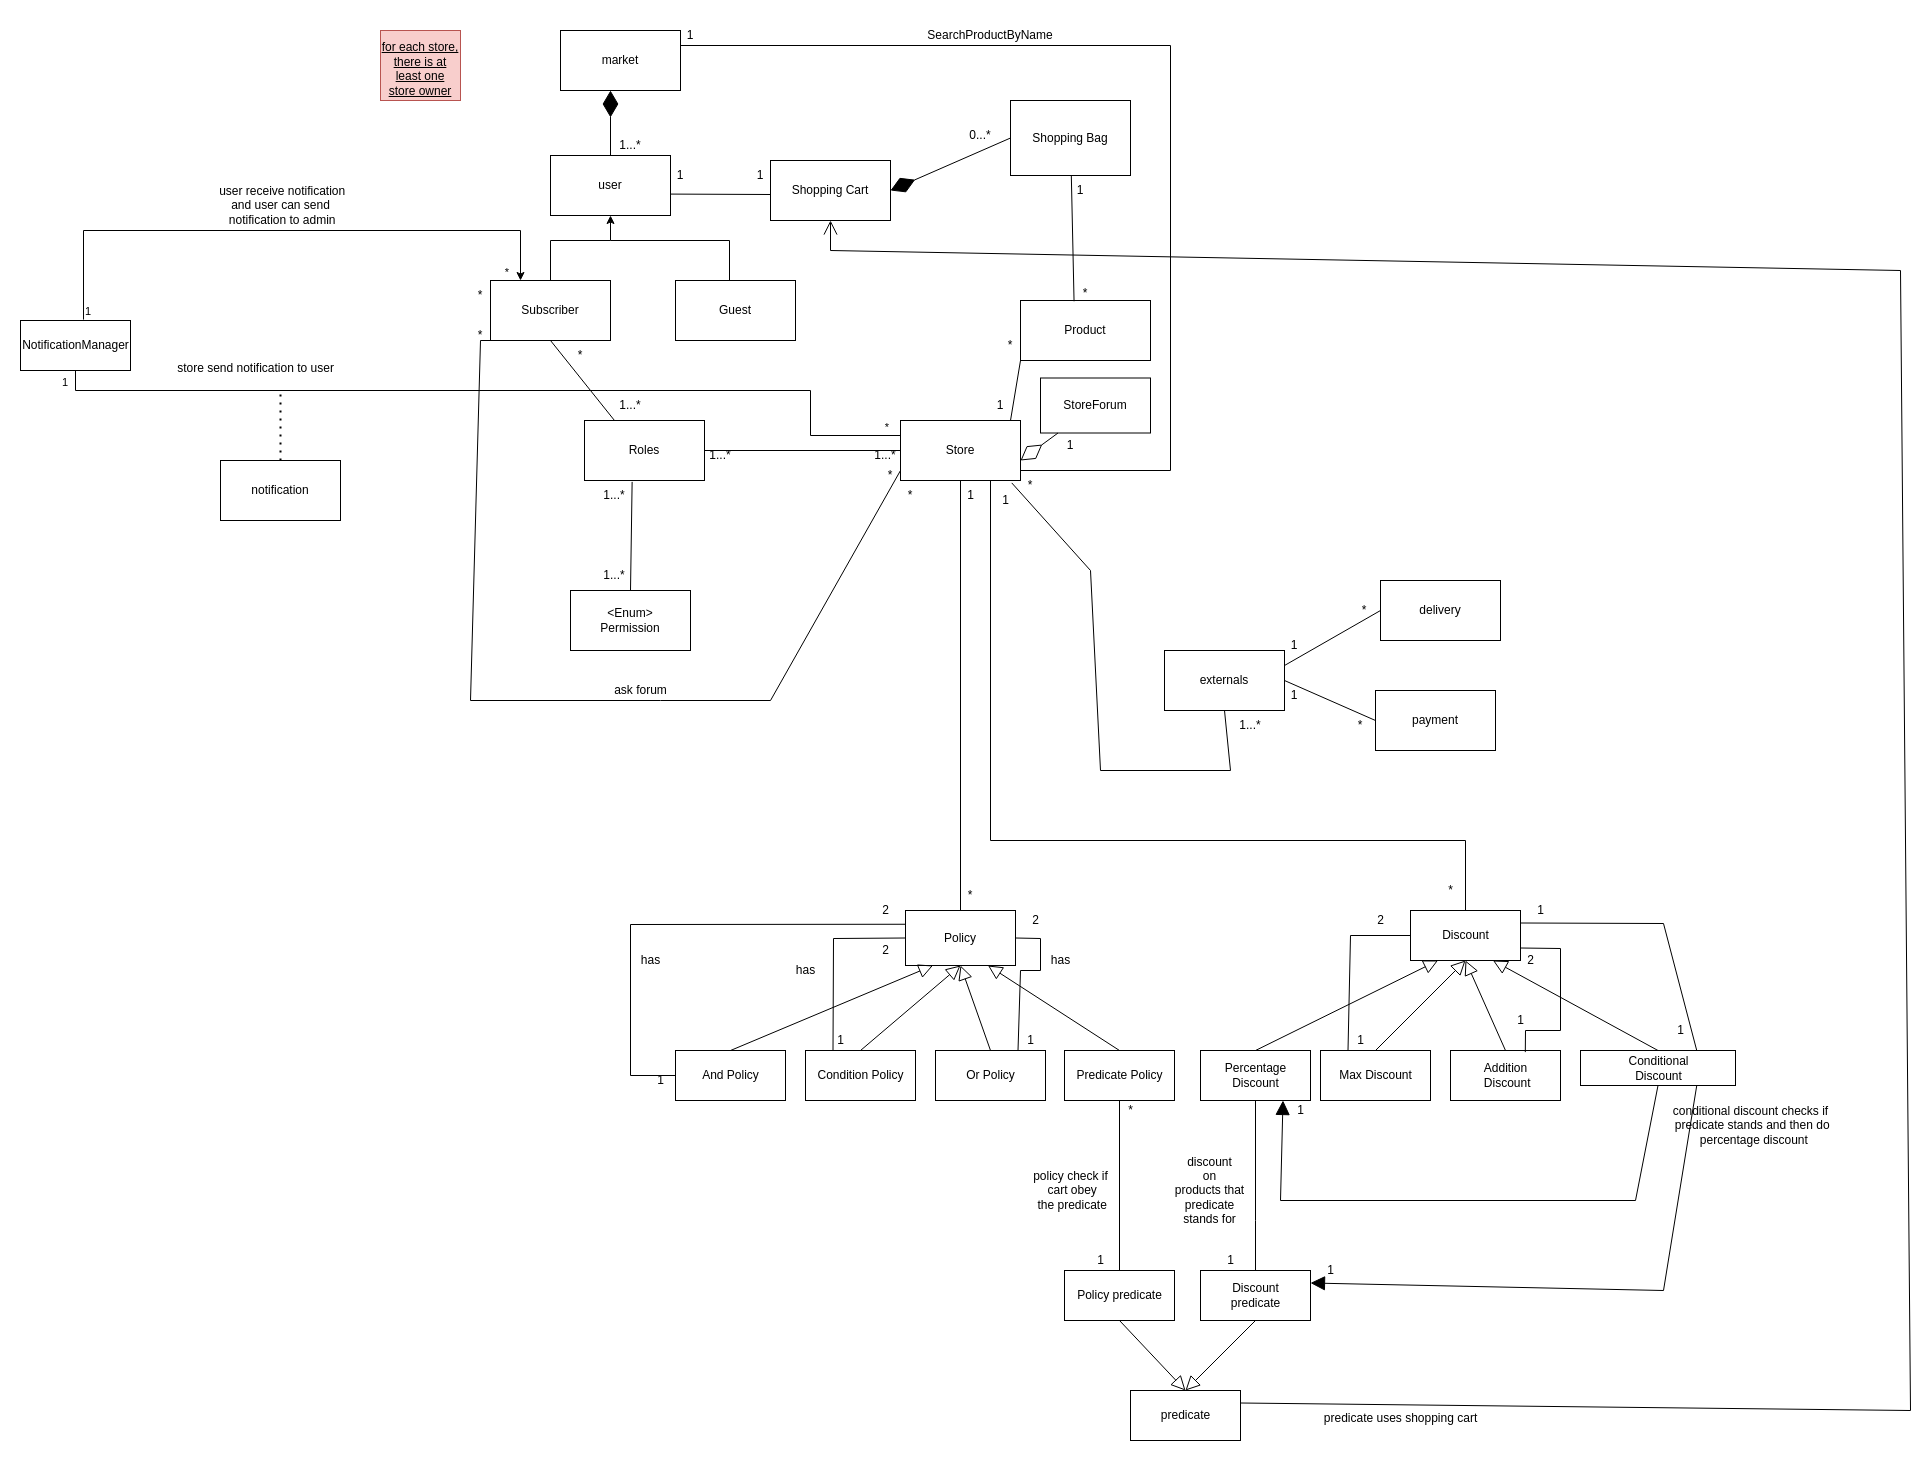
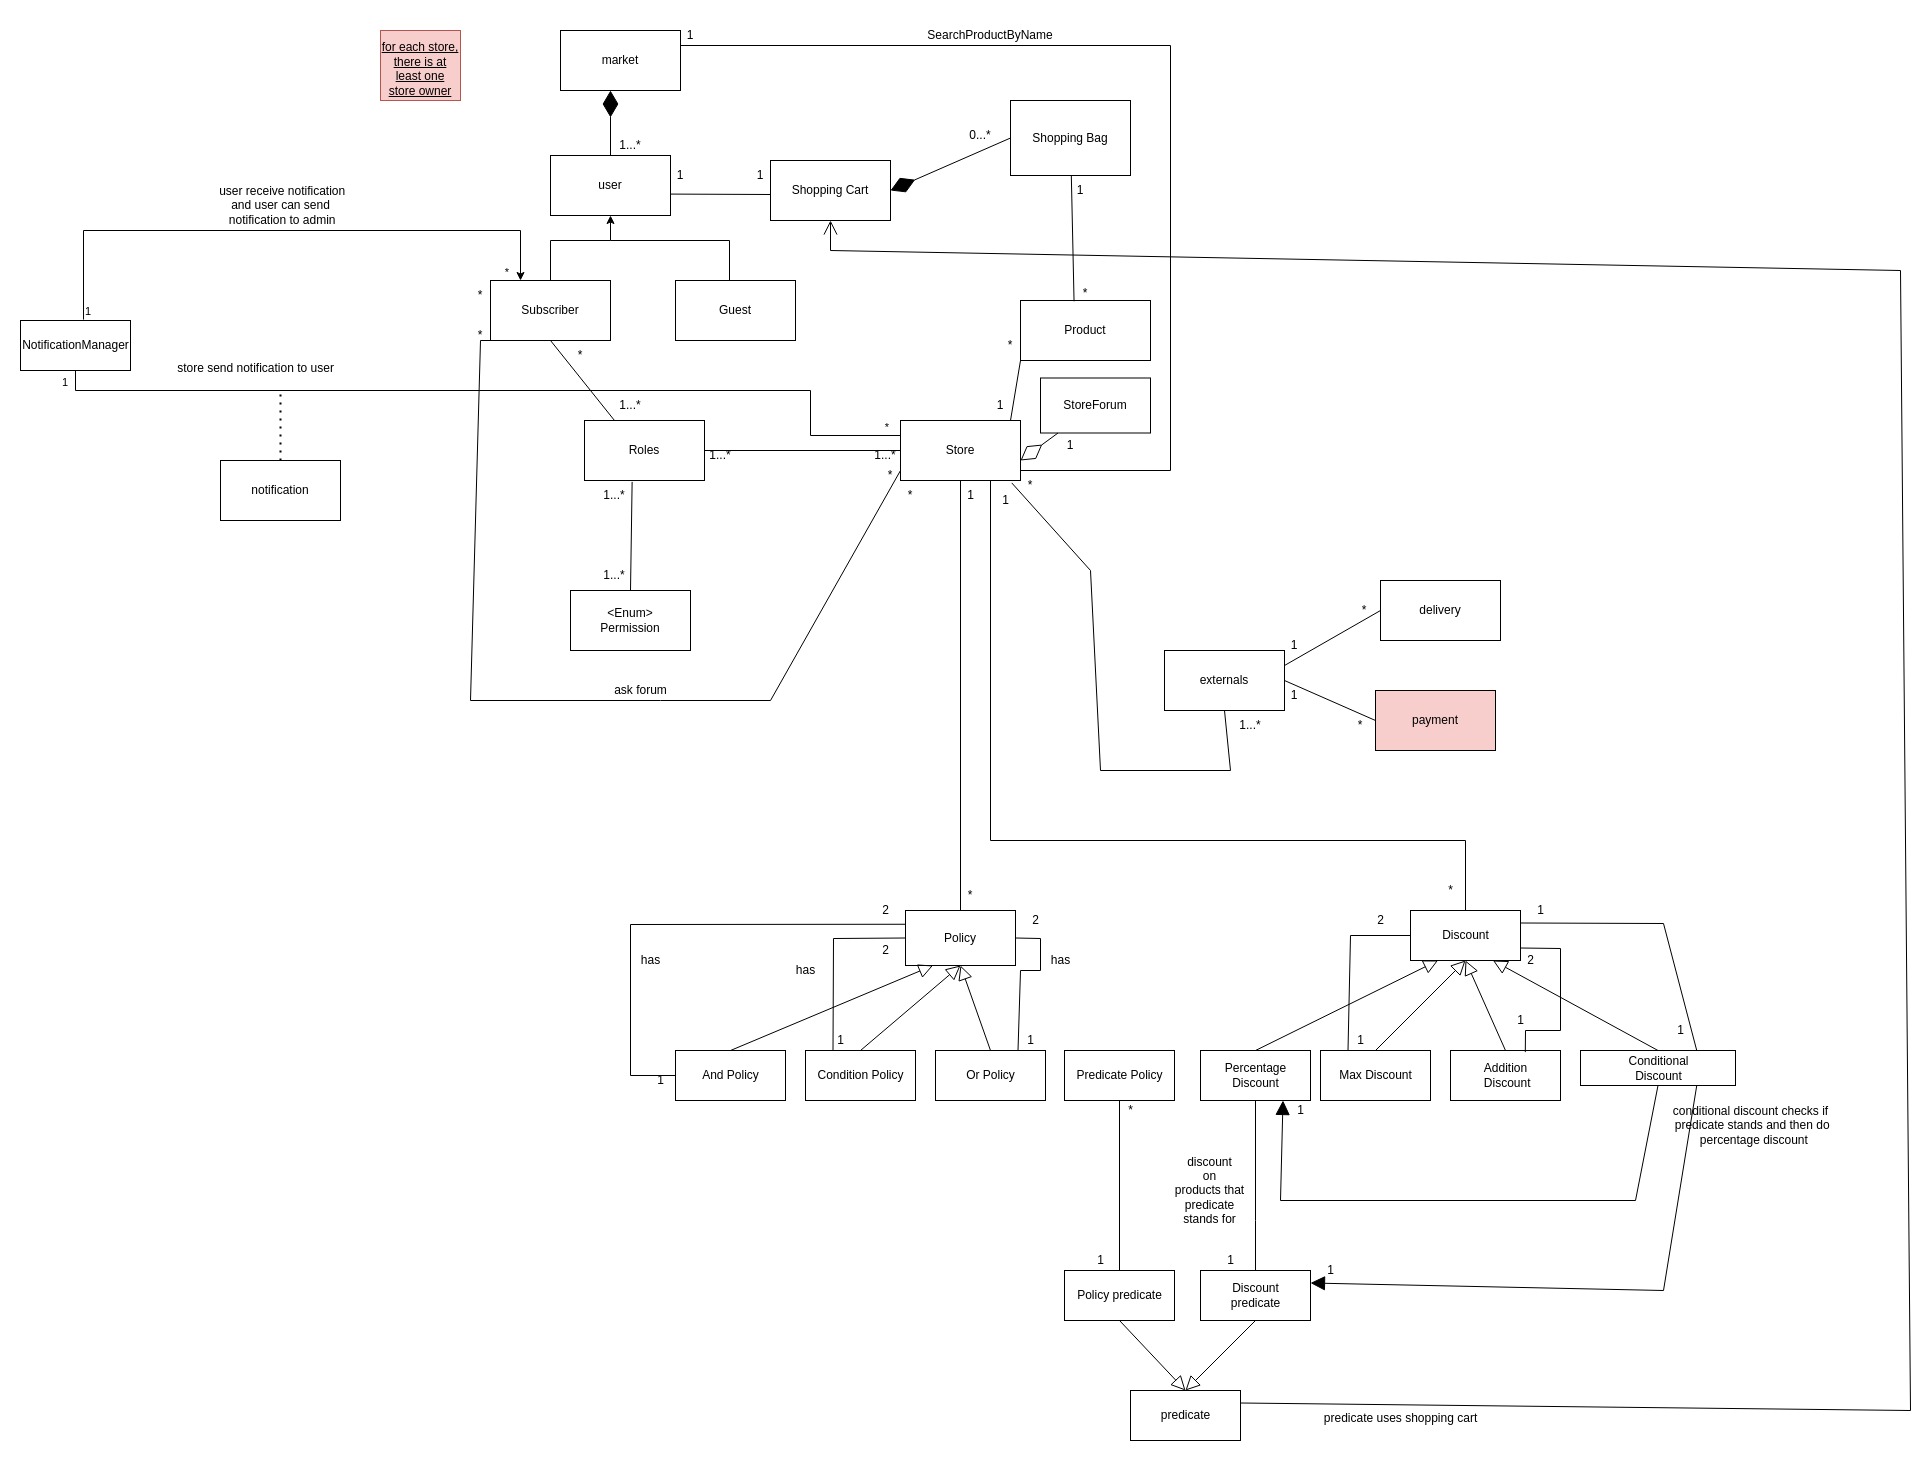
(1436, 721) -> (1436, 721)
(1060, 1012) -> none
(1071, 1191) -> none
